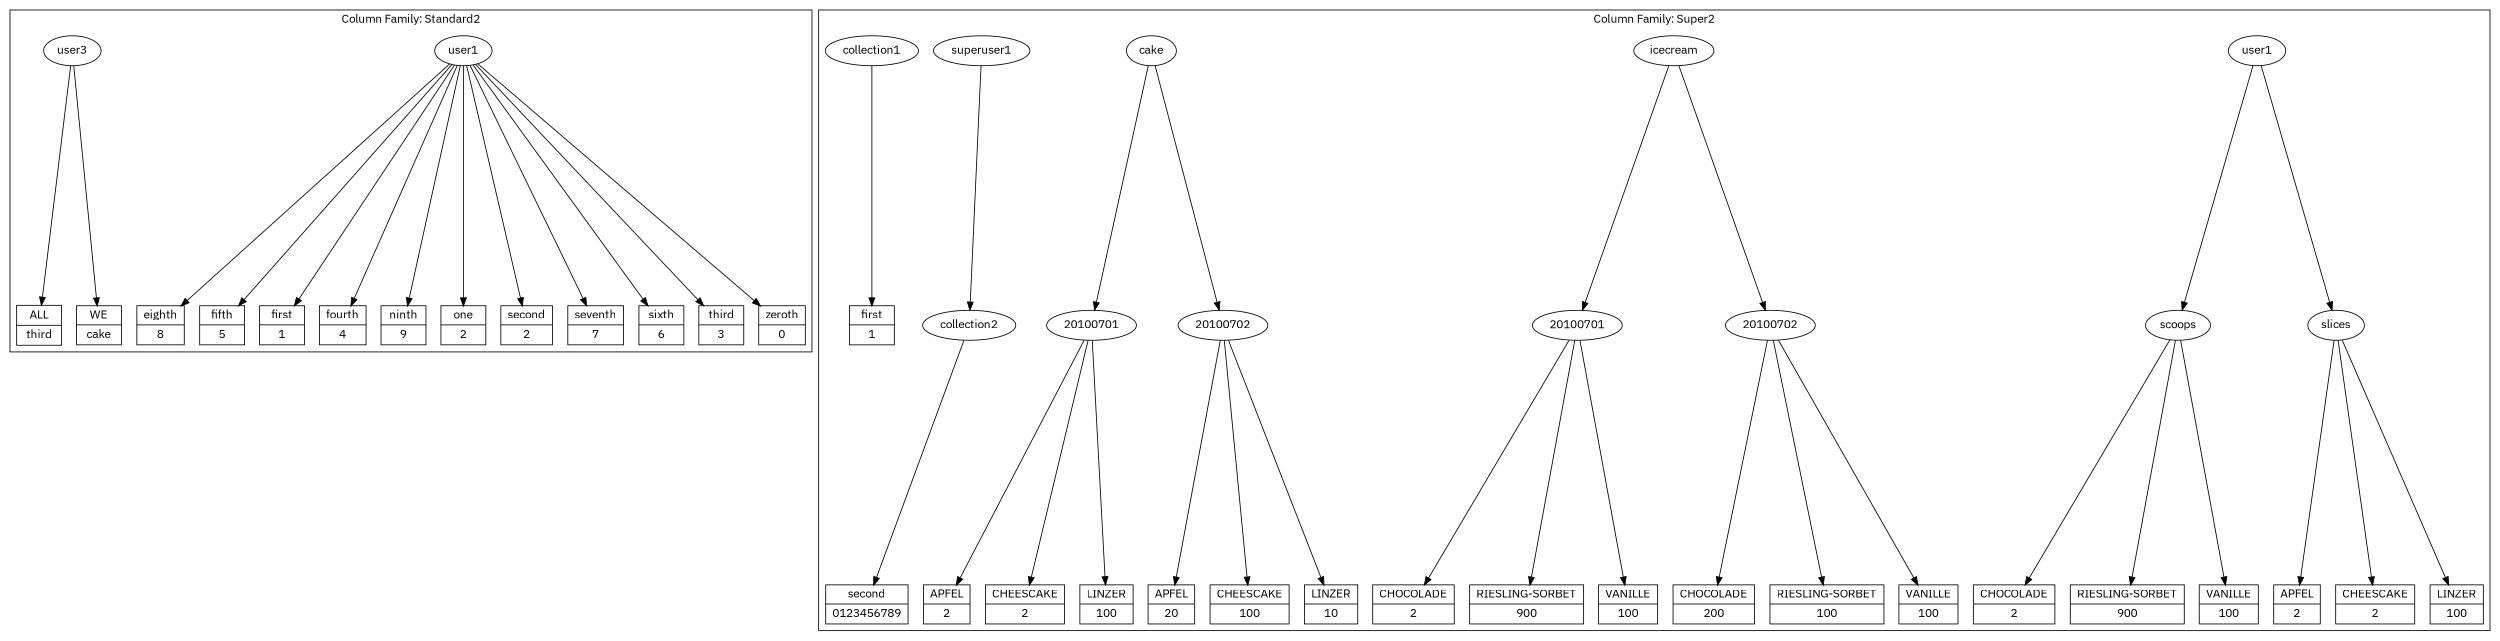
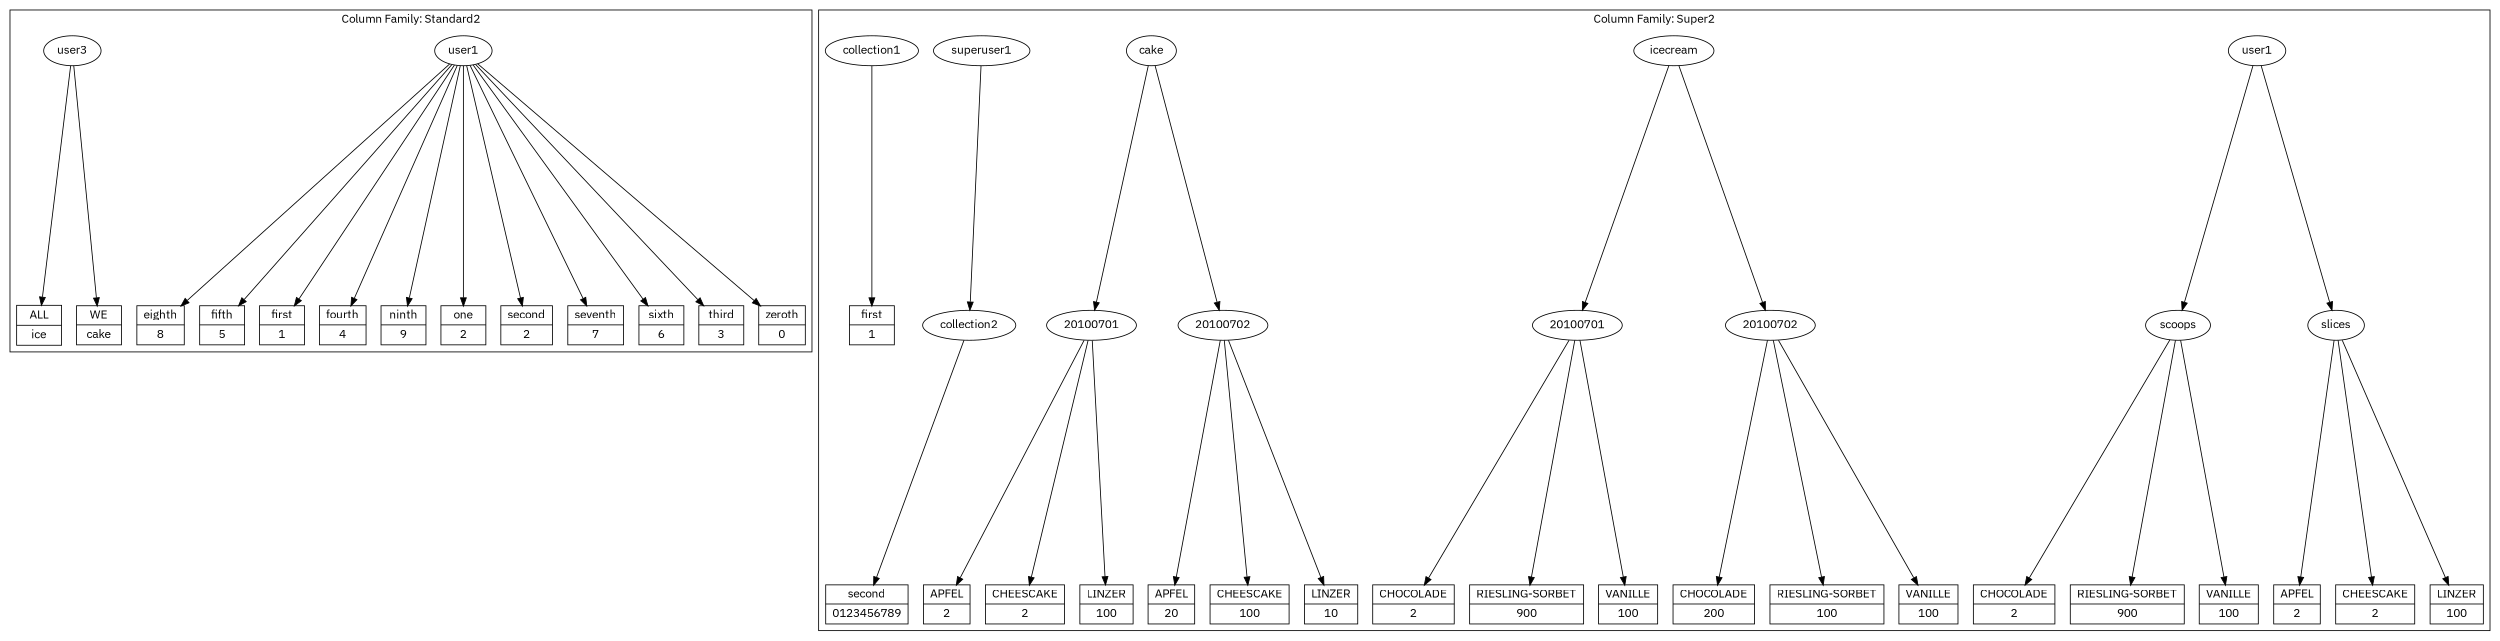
(39, 335) -> (39, 335)
